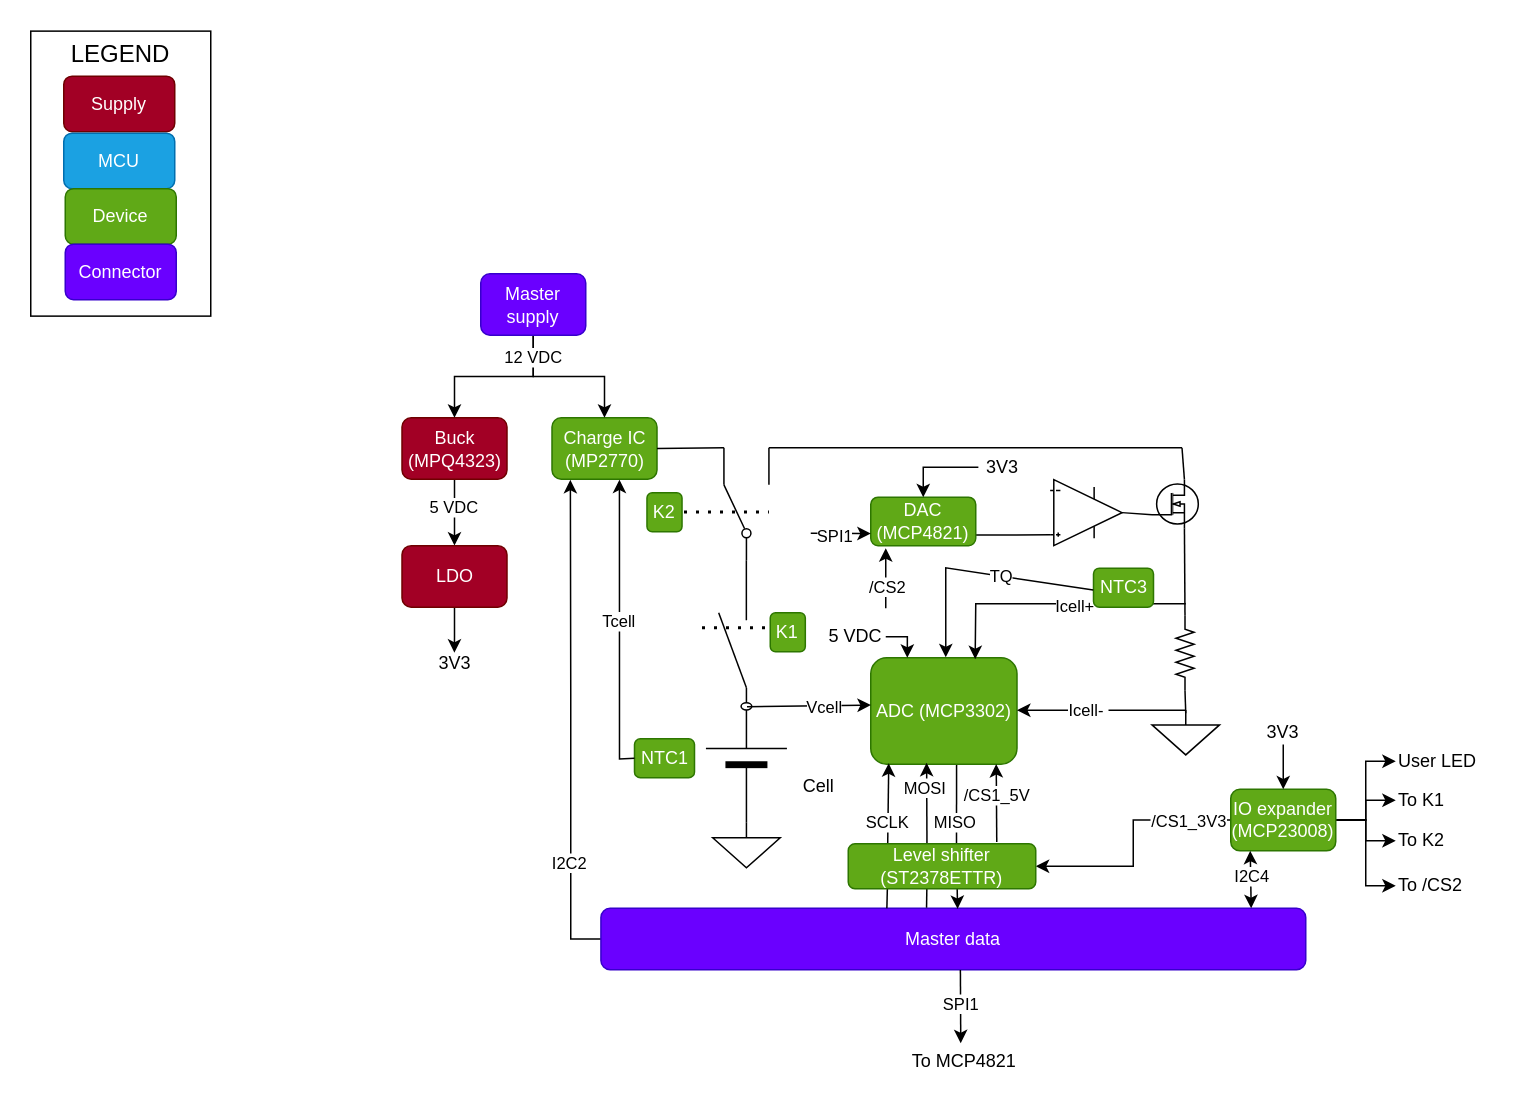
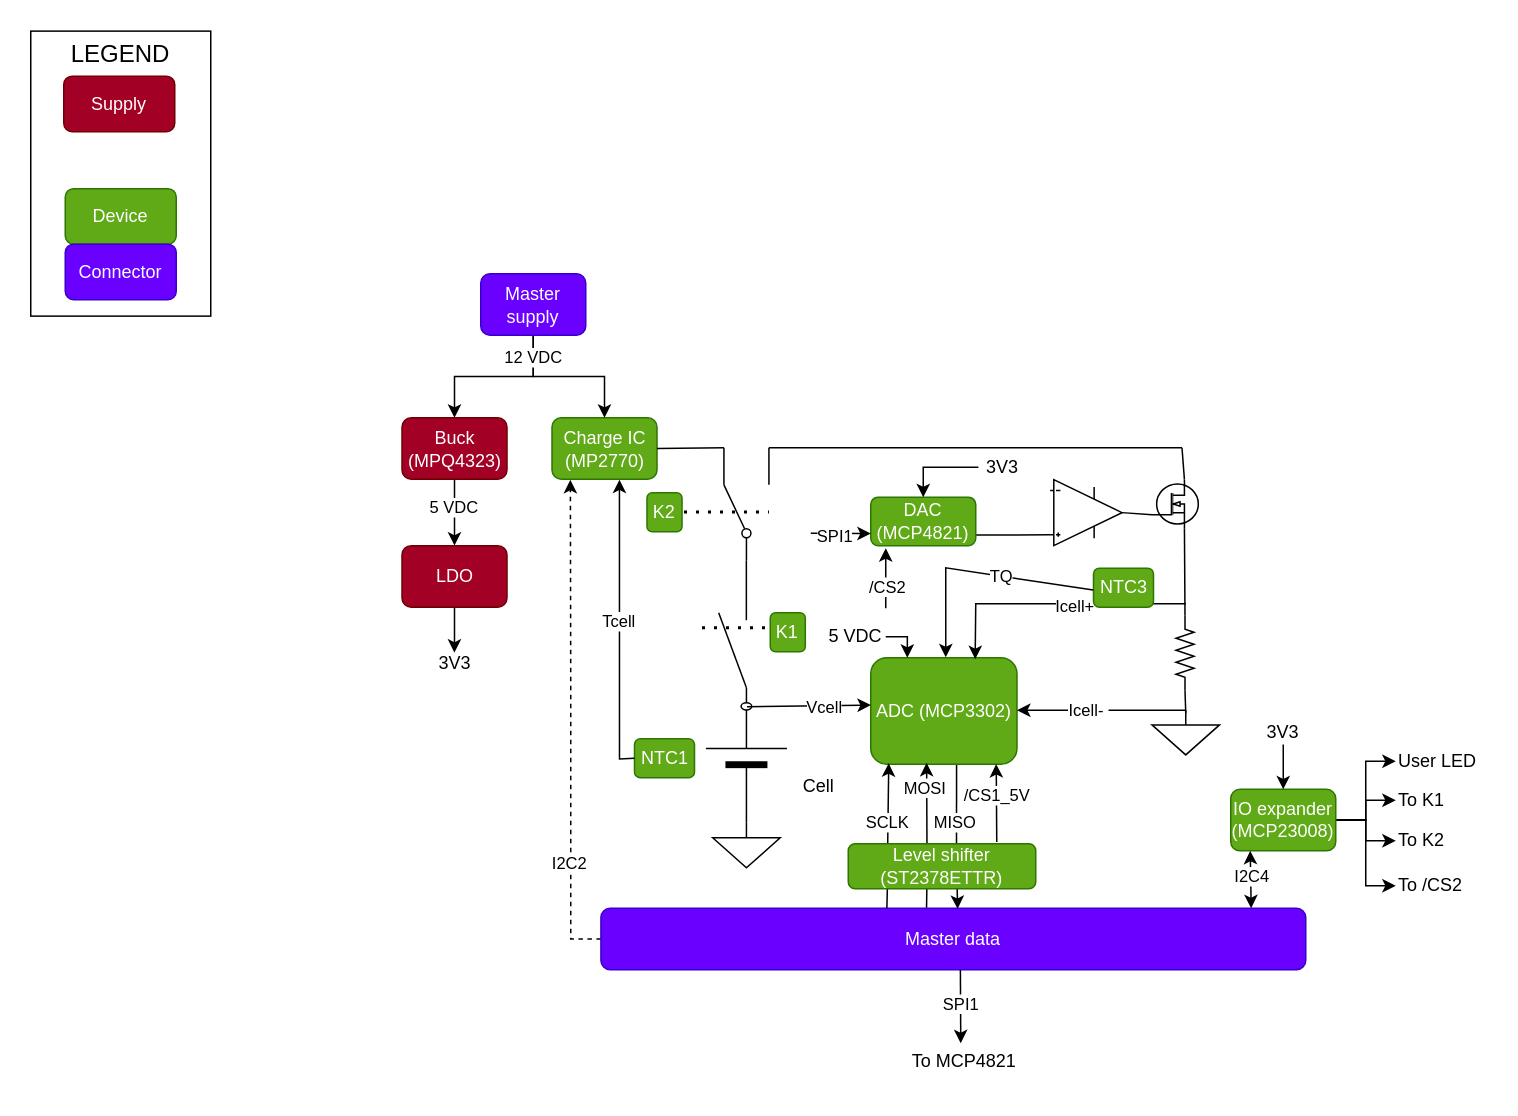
(119, 161) -> none
(571, 673) -> (571, 673)
(1133, 861) -> none
